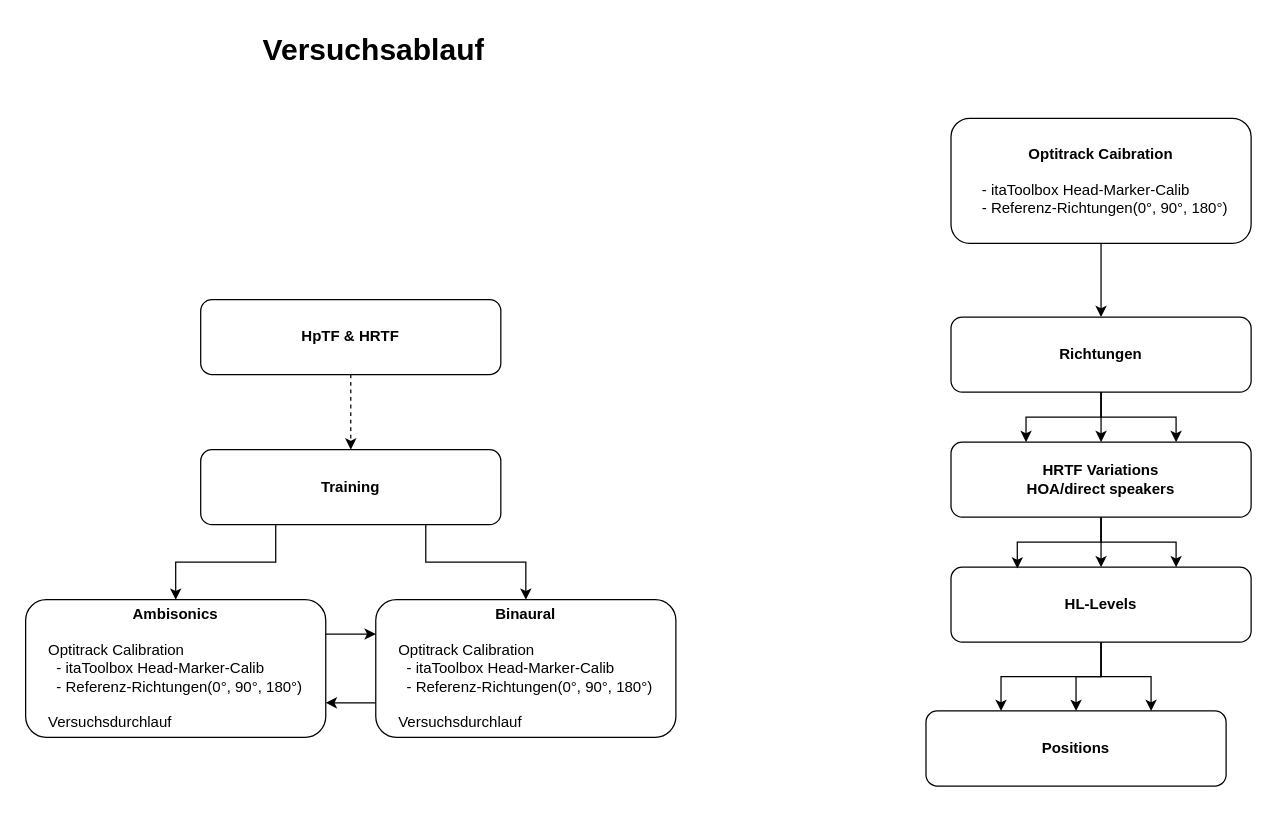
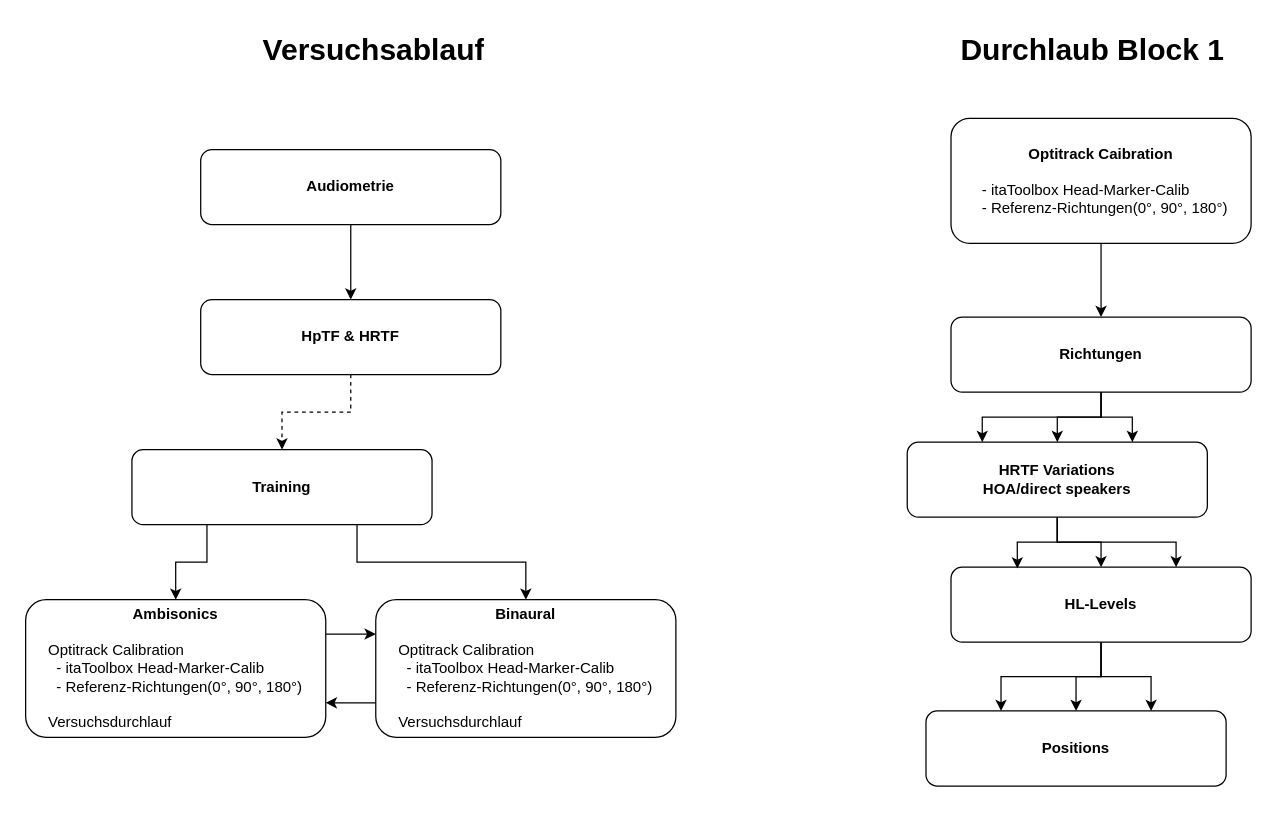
none -> (1101, 57)
none -> (351, 187)
none -> (351, 257)
(1101, 479) -> (1057, 479)
(351, 487) -> (282, 487)
